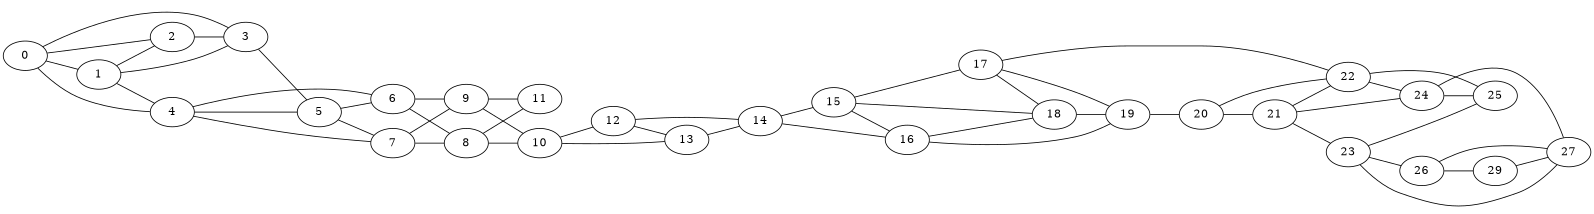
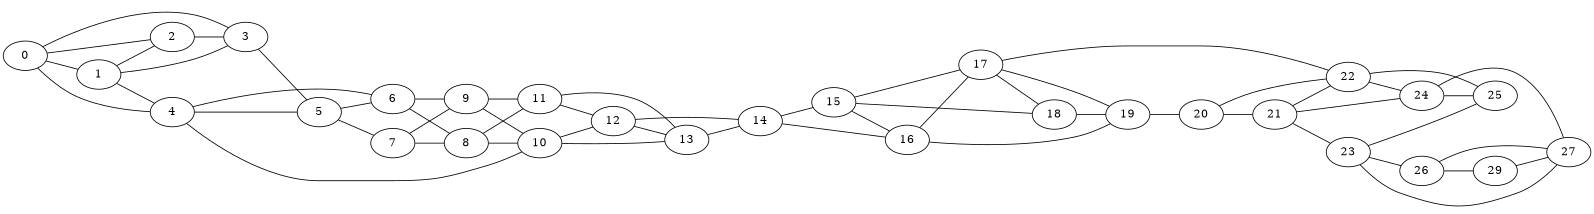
none -> (623, 96)
none -> (577, 110)
(981, 127) -> (944, 102)
(282, 132) -> (349, 181)
